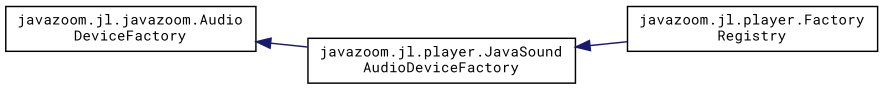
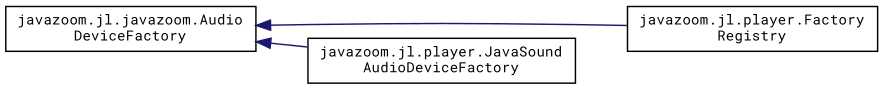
(609, 44) -> (449, 23)
